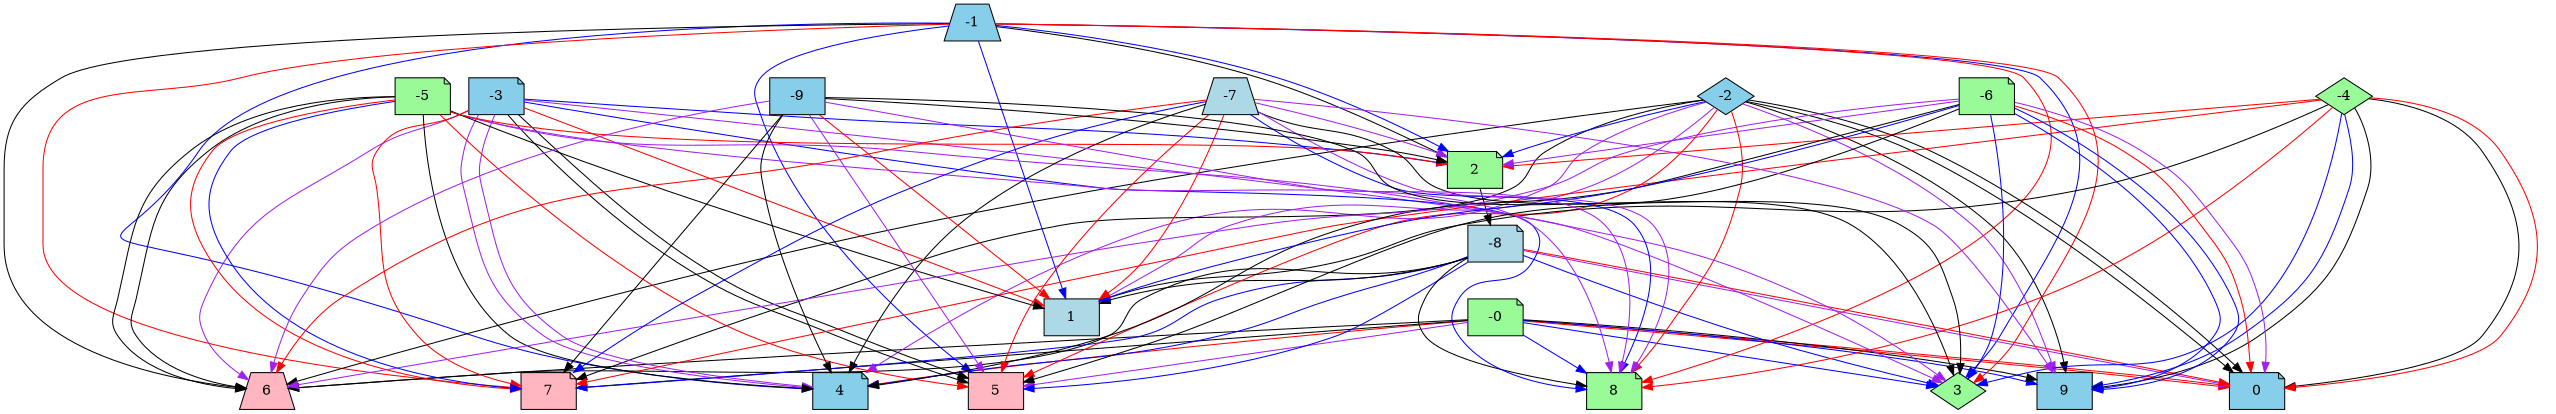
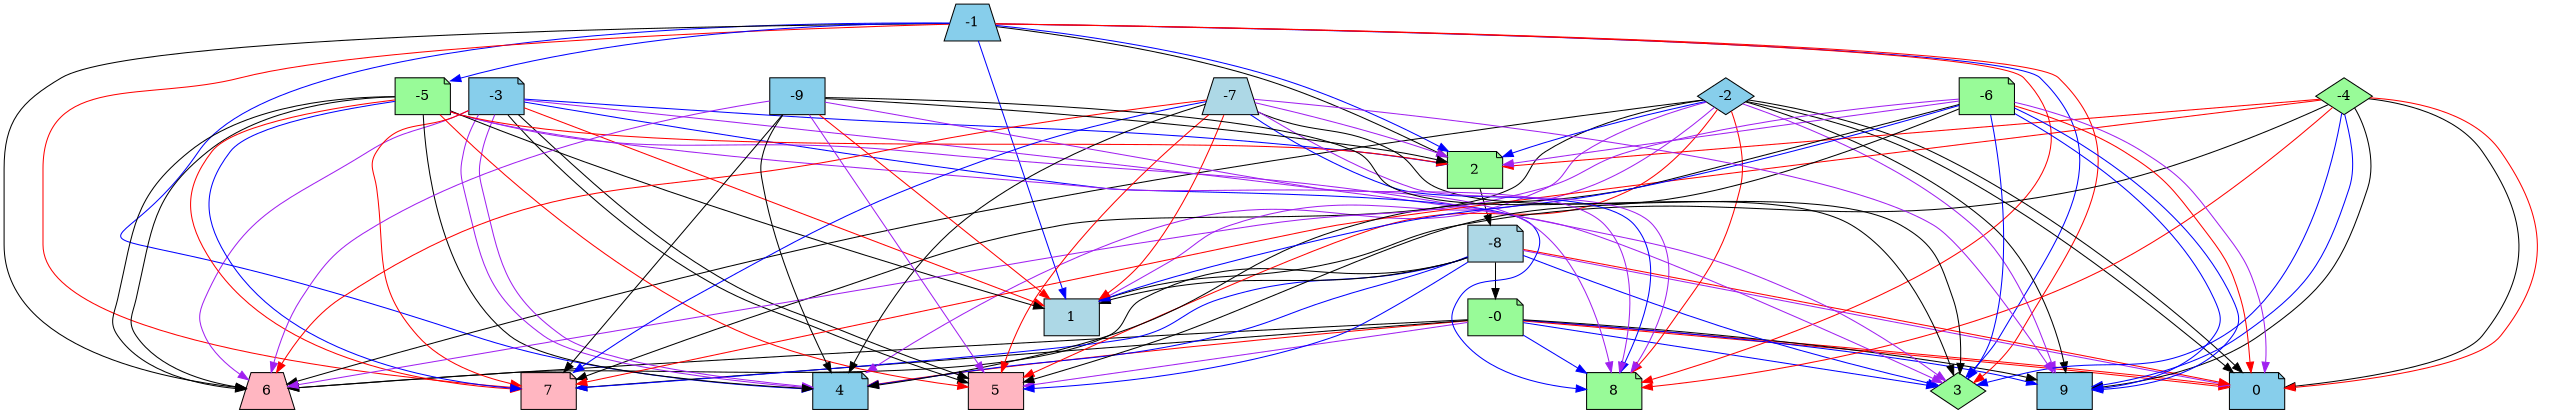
(792, 181) -> (642, 43)
(1450, 353) -> (1495, 274)
